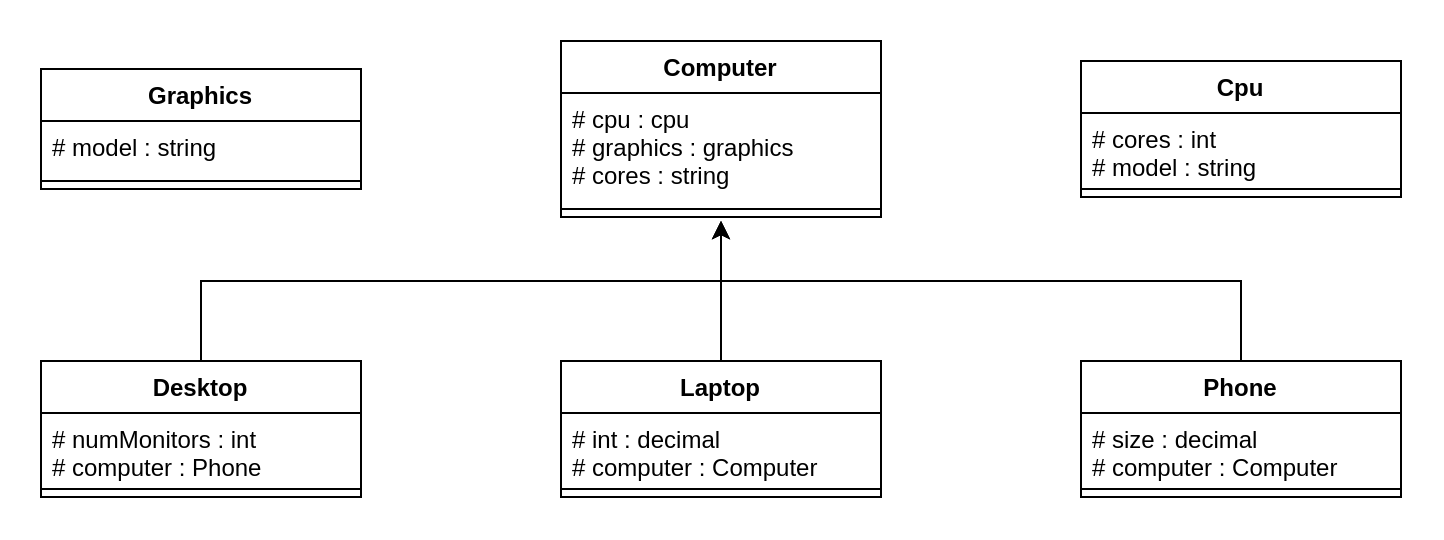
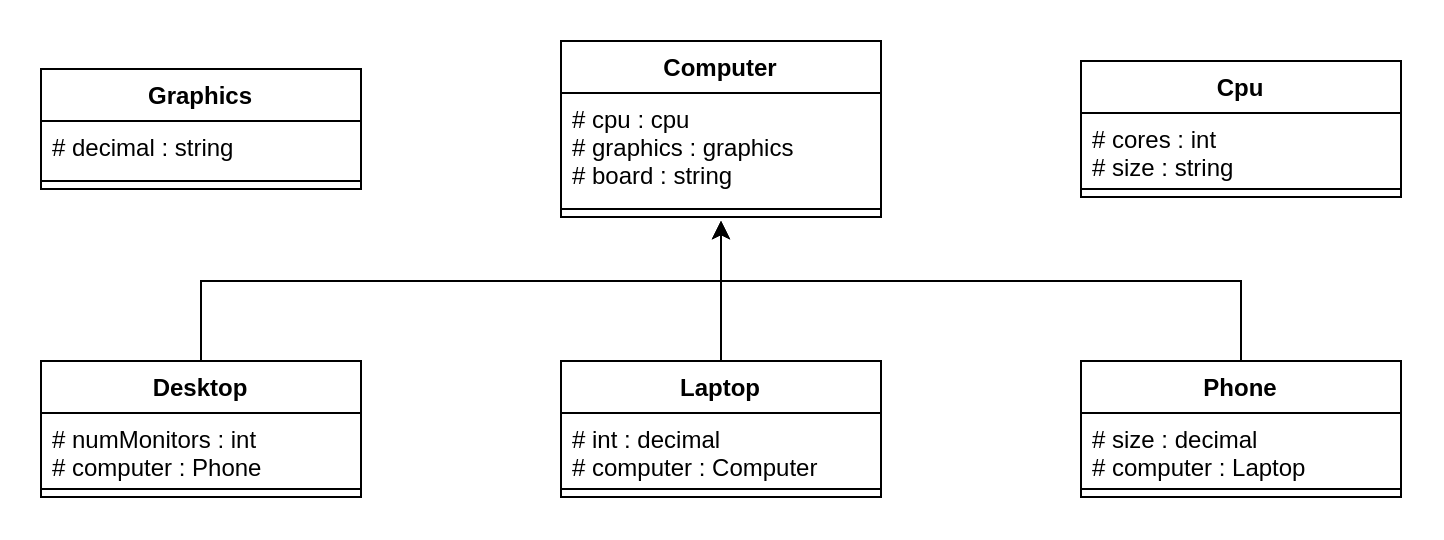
(633, 120) -> (633, 120)
(1164, 140) -> (1164, 140)
(141, 148) -> (151, 148)
(1178, 440) -> (1178, 440)
